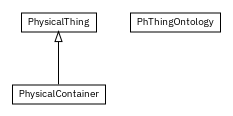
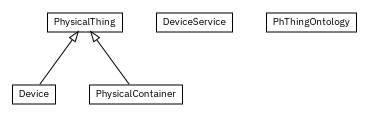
none -> (194, 22)
none -> (34, 94)
